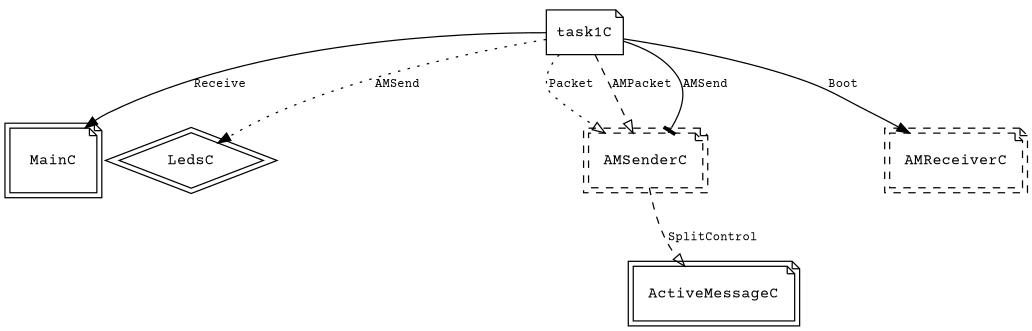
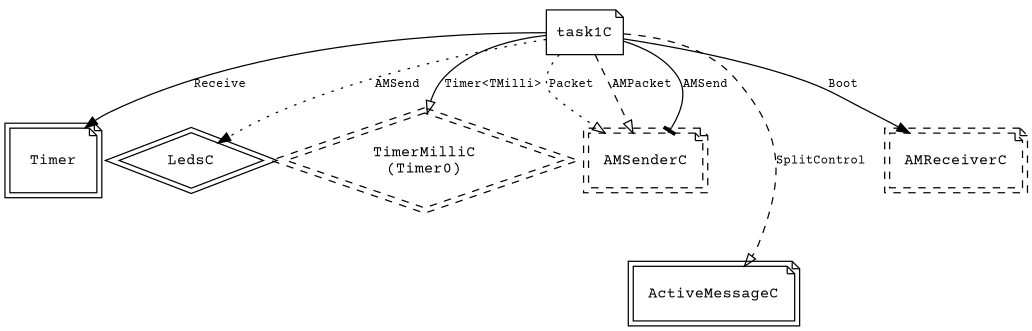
(53, 160) -> (53, 160)
none -> (425, 160)
(659, 224) -> (756, 106)
